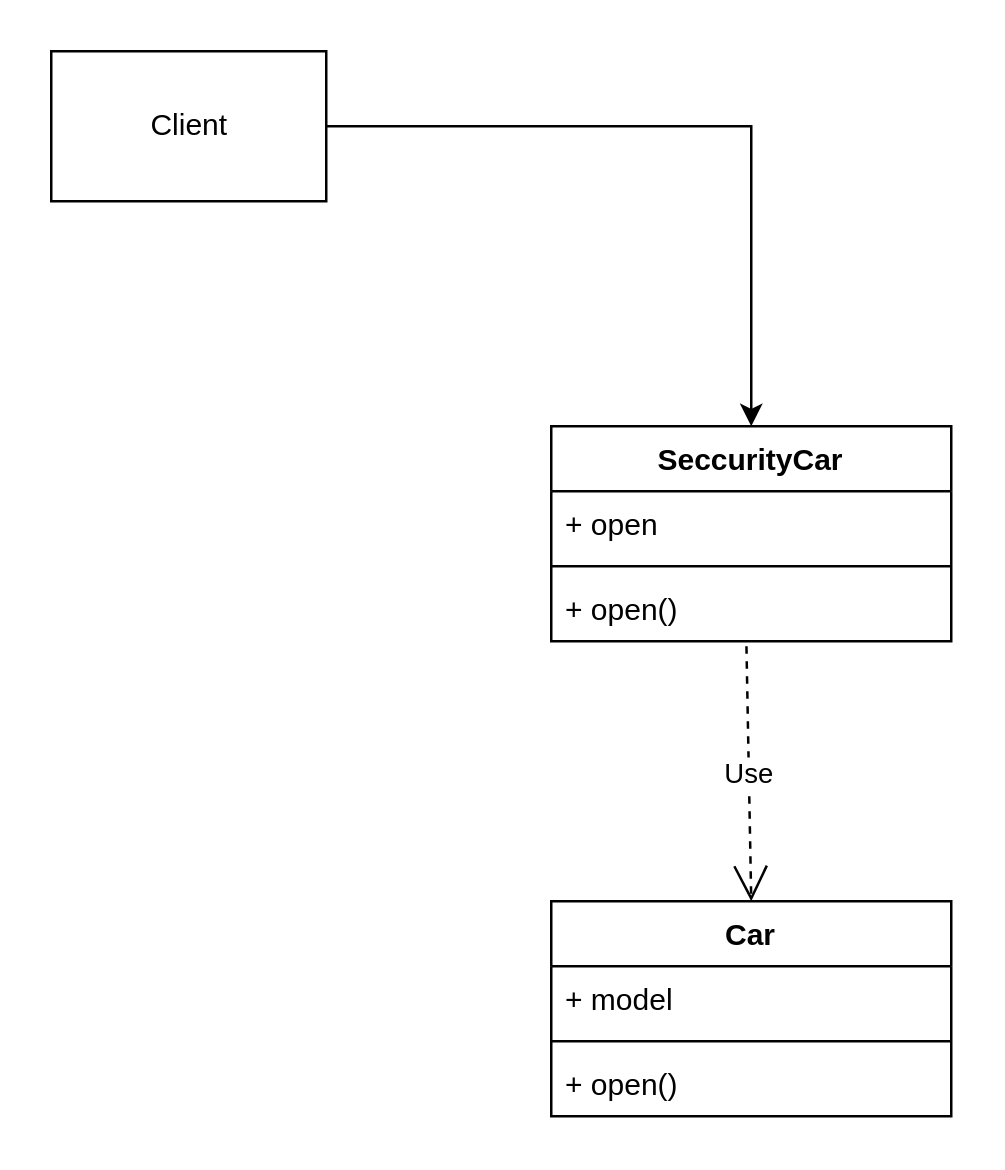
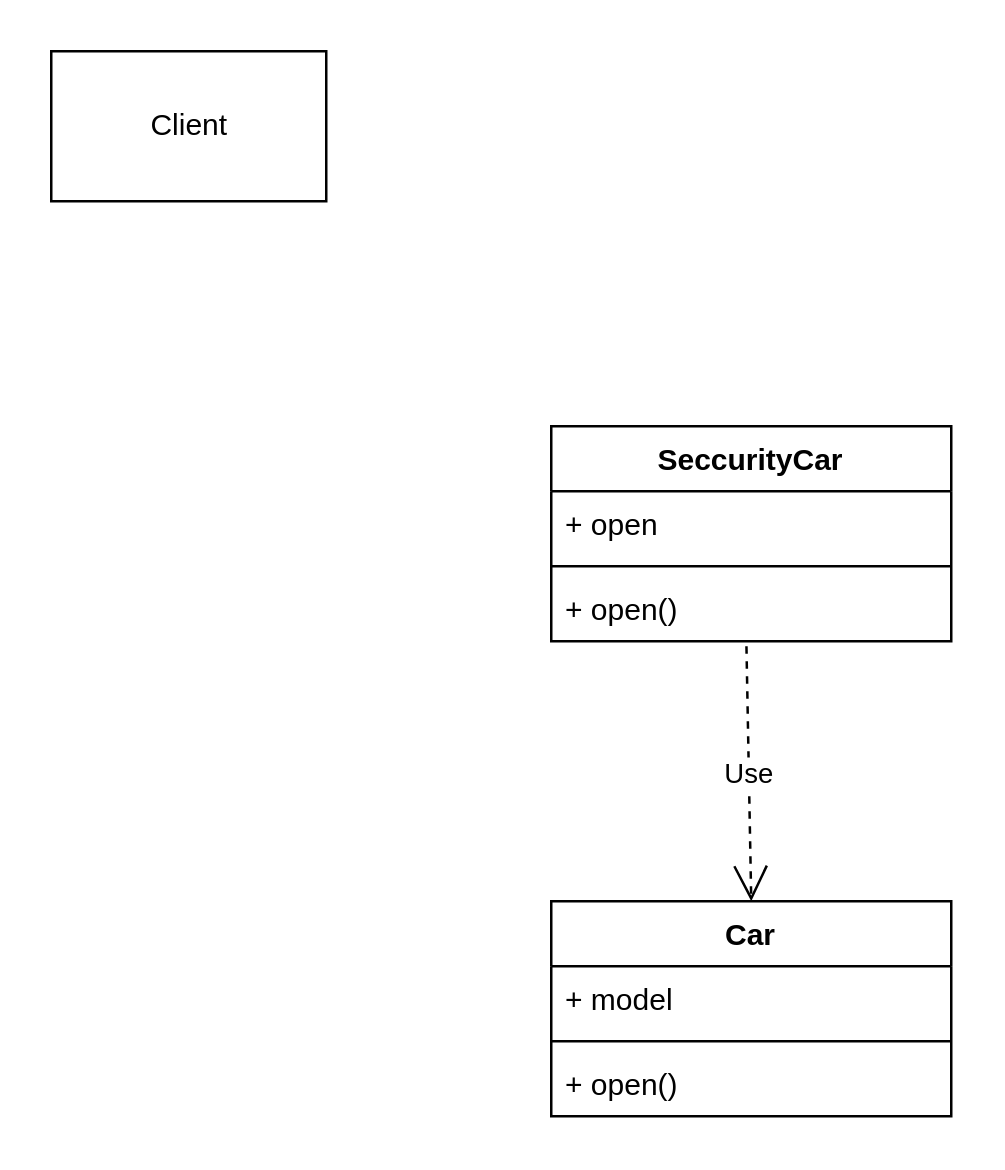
(680, 126) -> none
